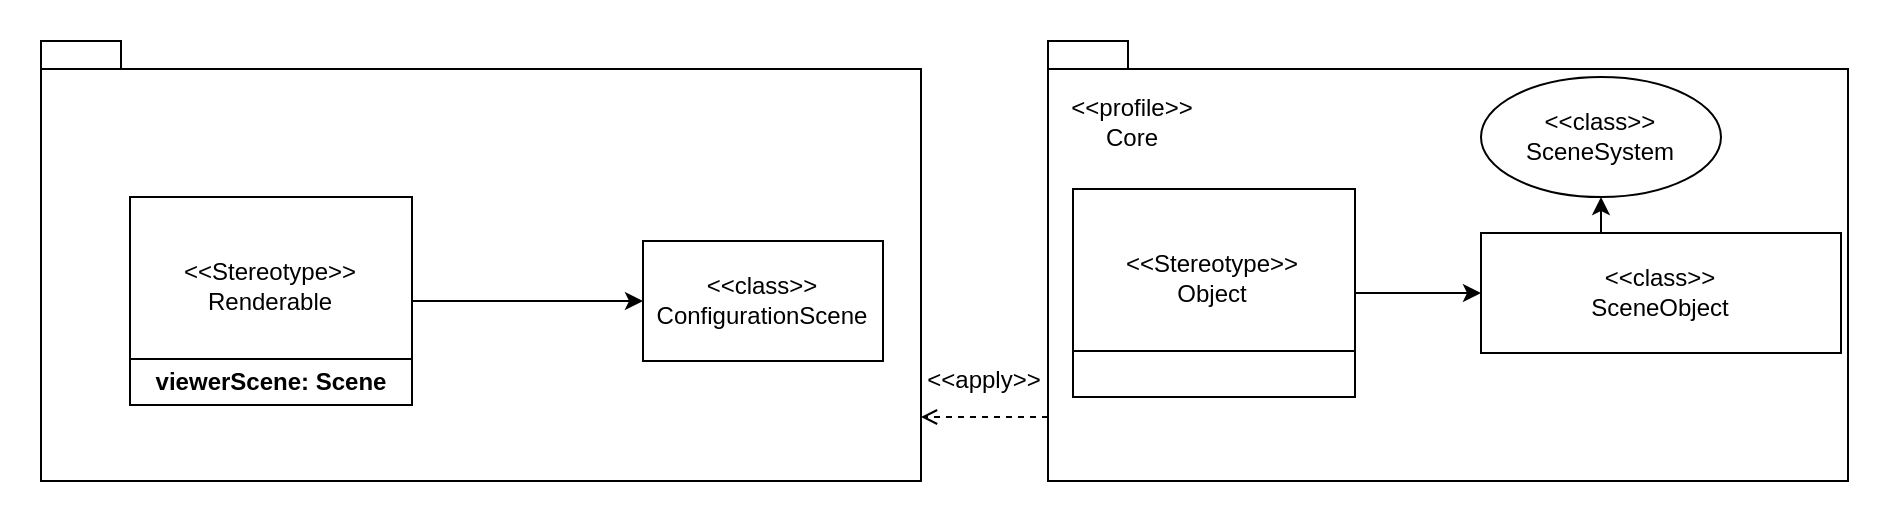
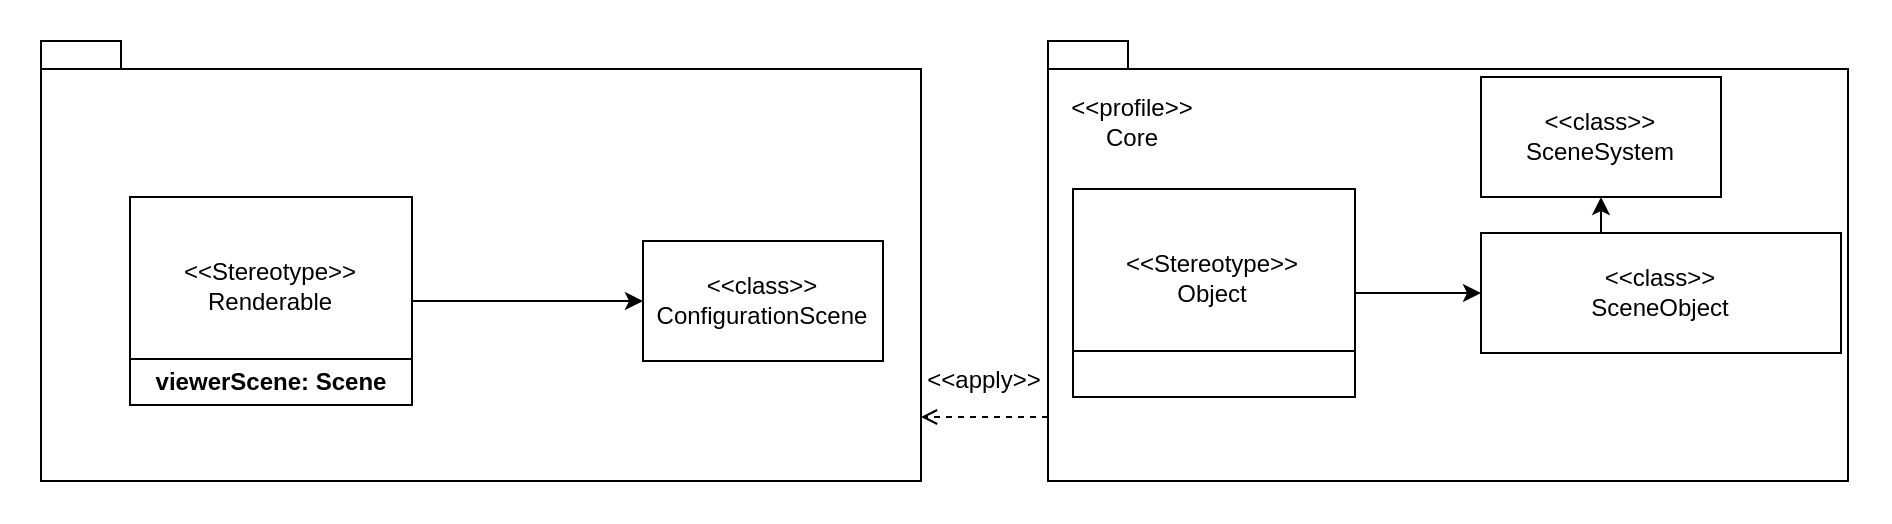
(1601, 137) -> (1601, 137)
